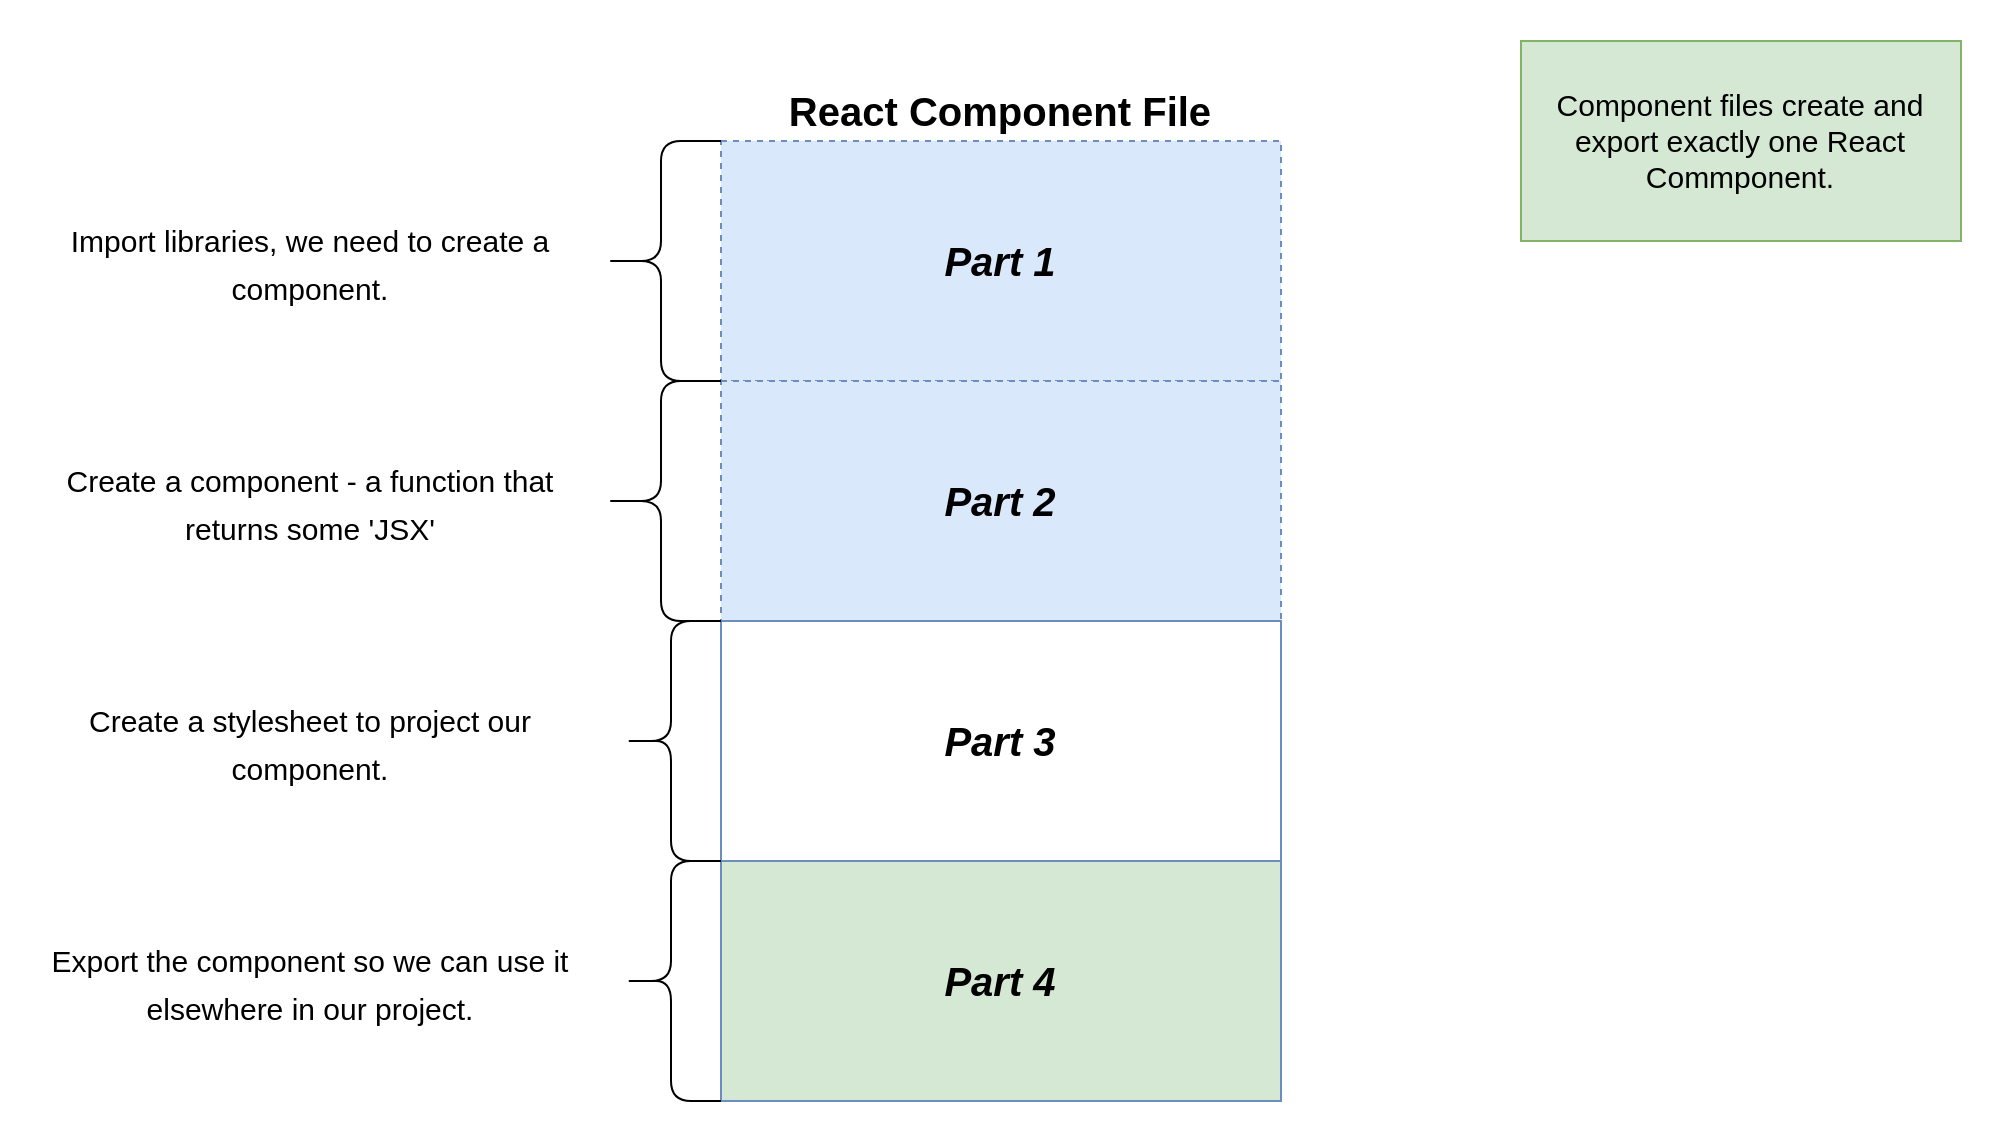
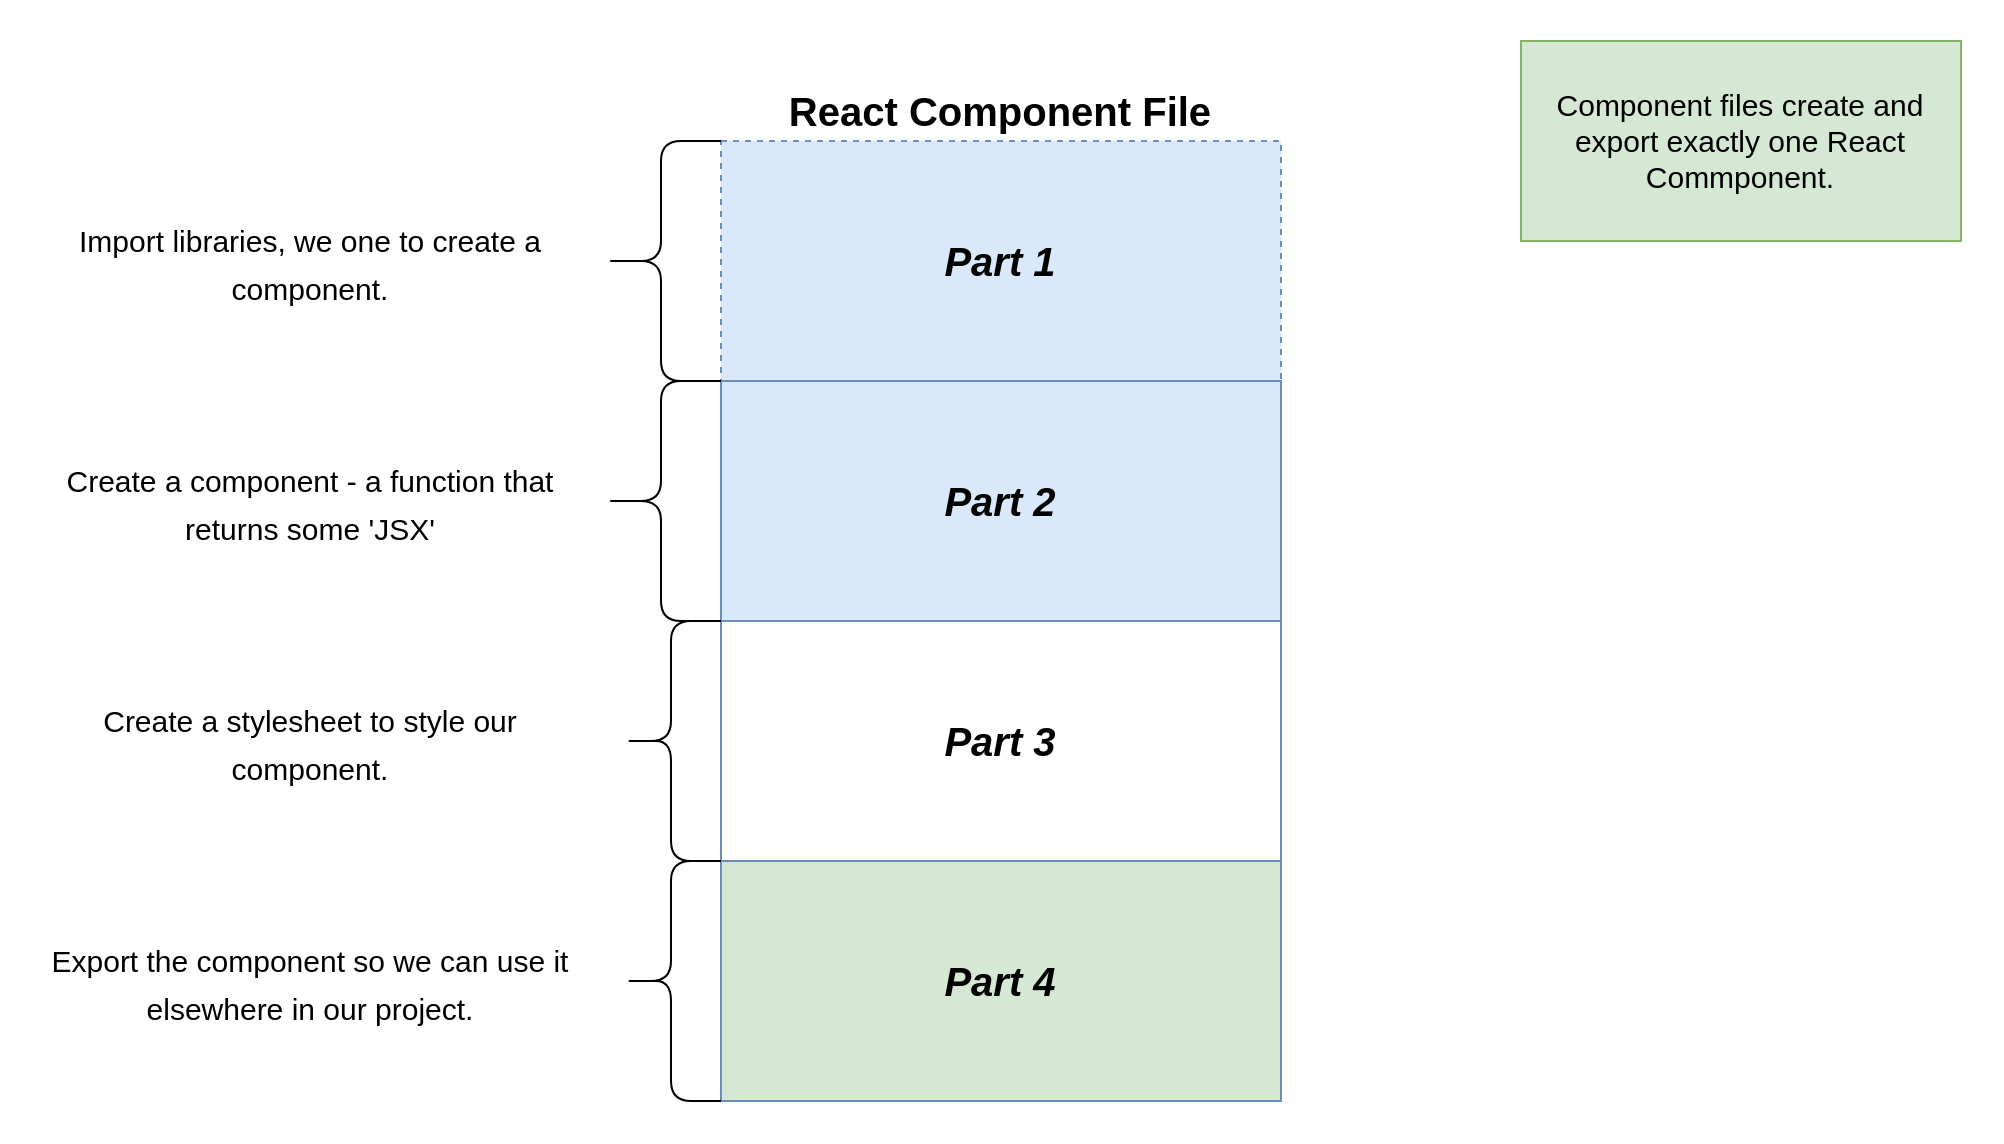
(311, 261) -> (311, 261)
(1001, 501) -> (1001, 501)
(311, 741) -> (311, 741)
